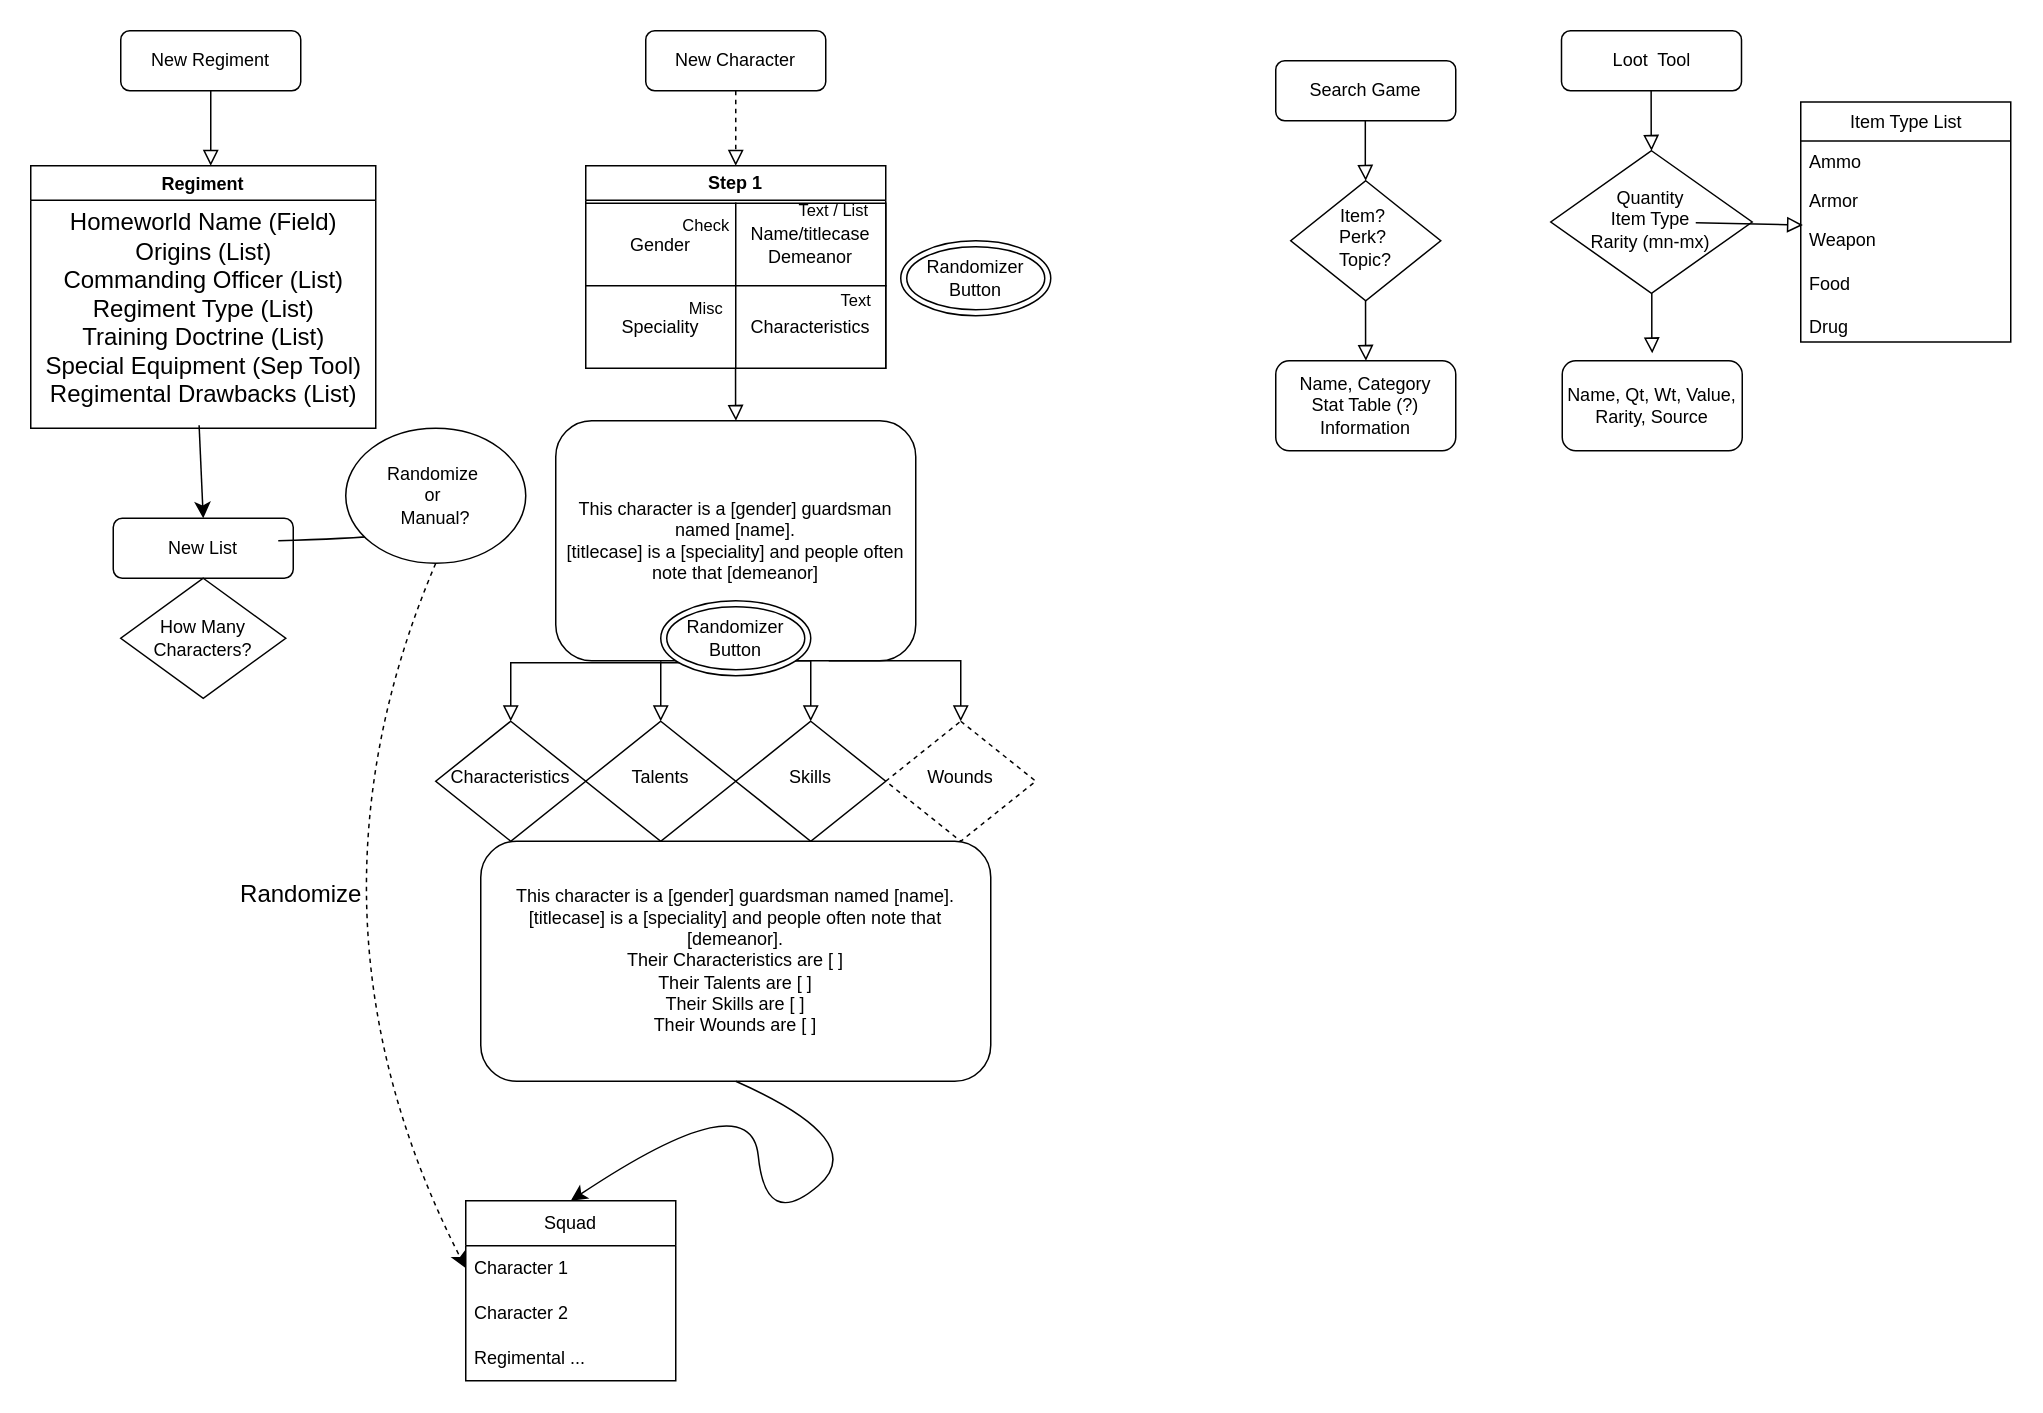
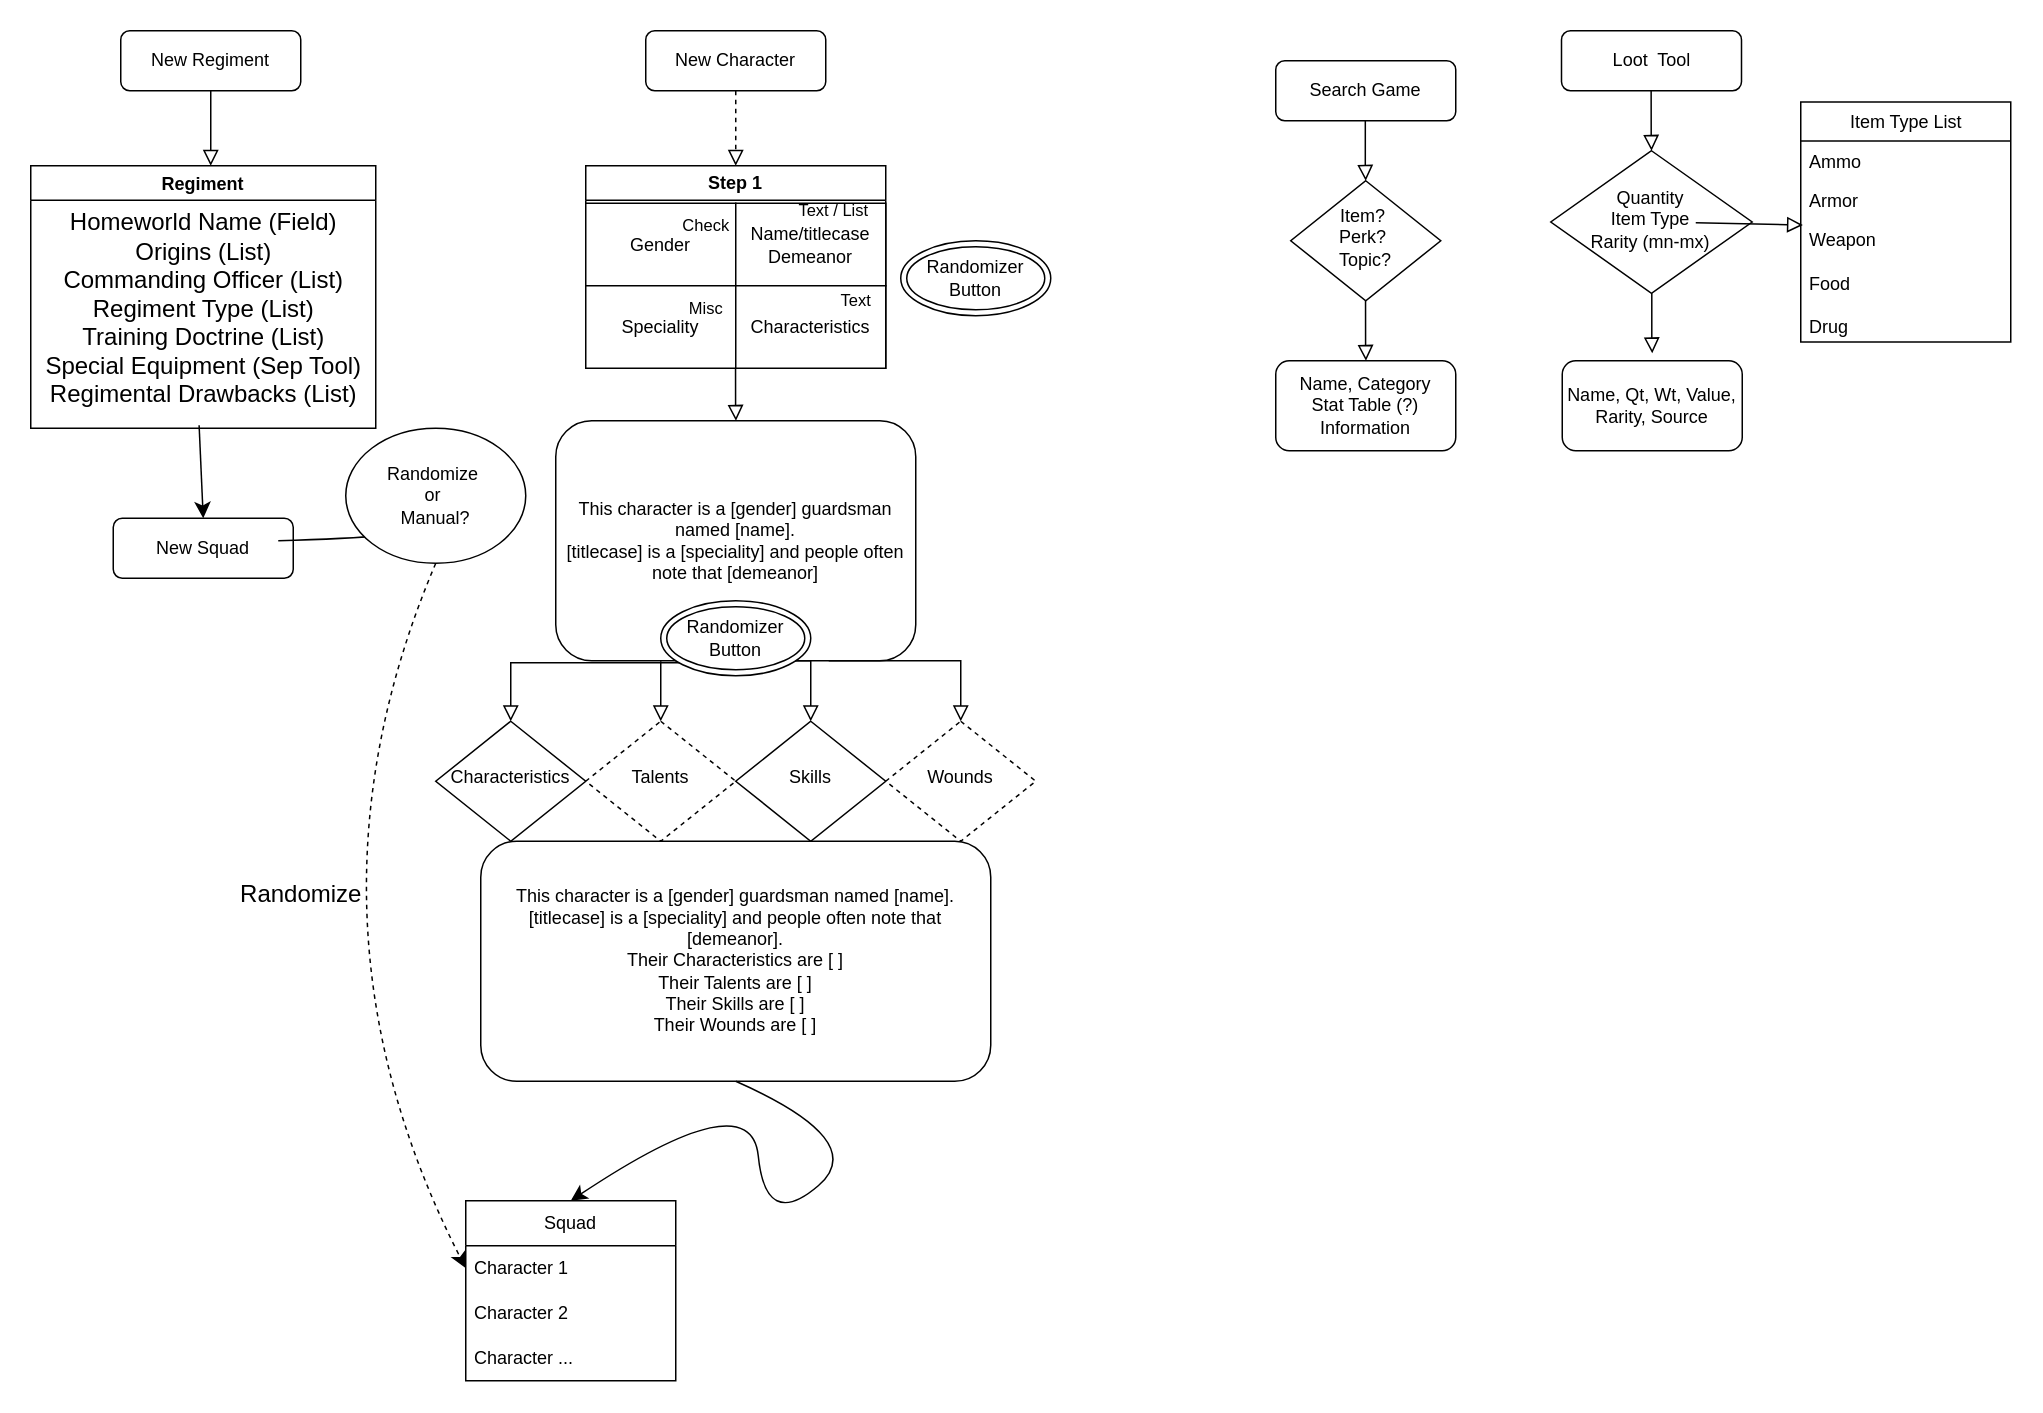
(203, 548) -> (203, 548)
(203, 638) -> none
(661, 781) -> (661, 781)
(531, 1358) -> (531, 1358)
